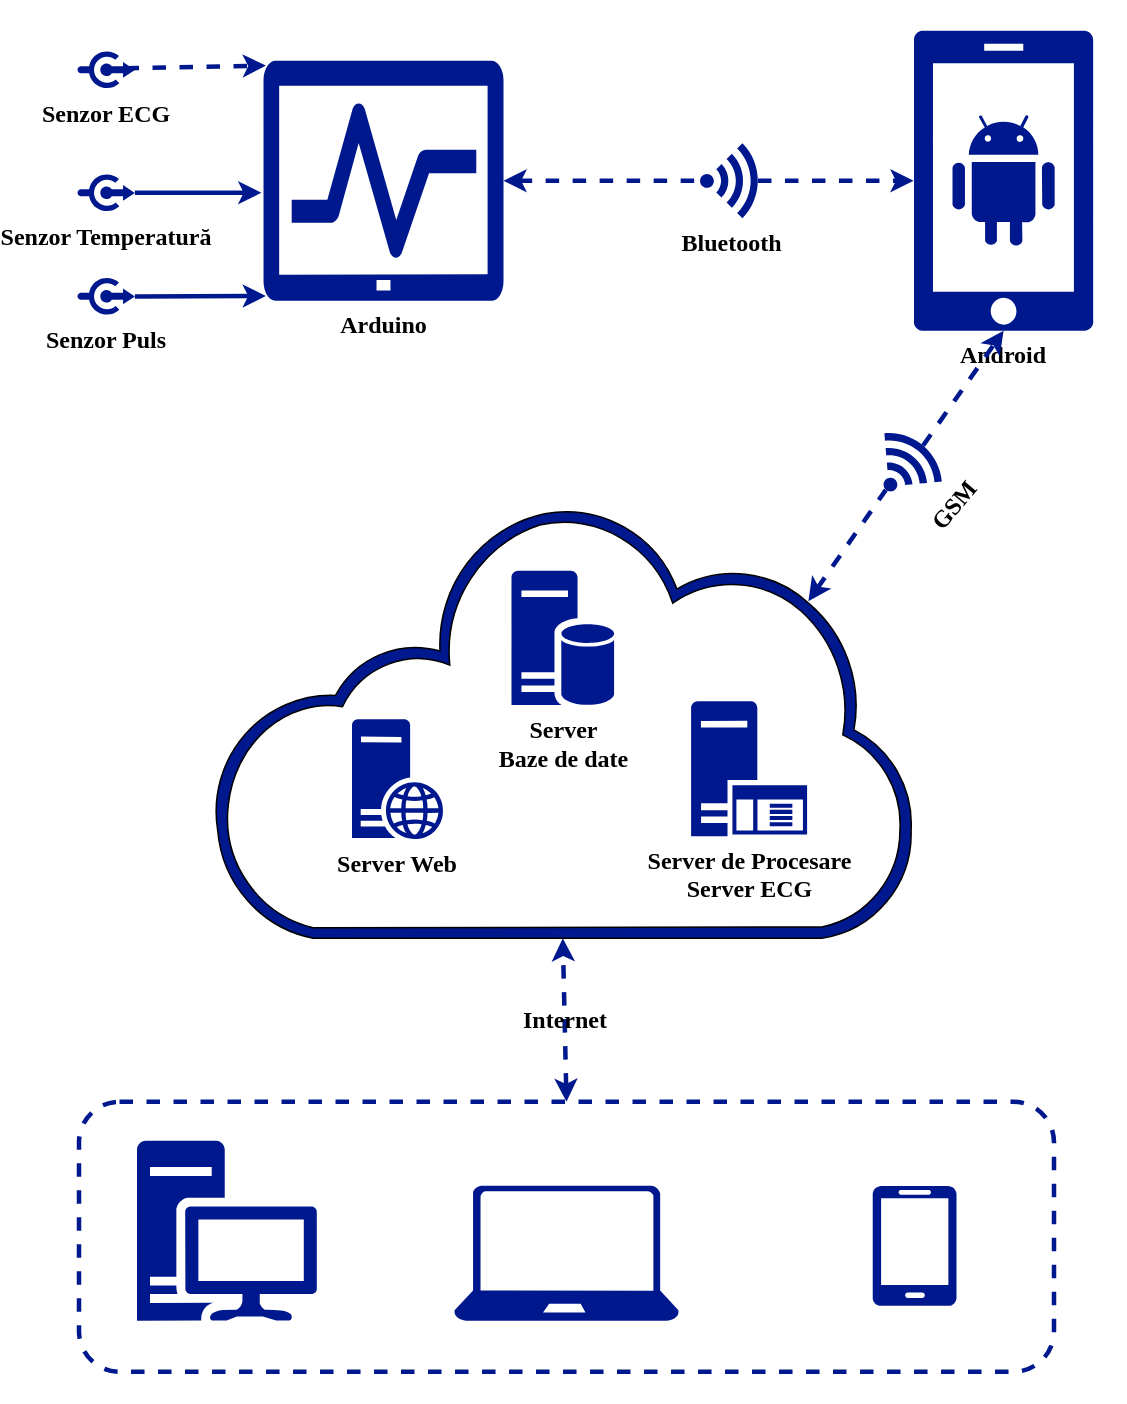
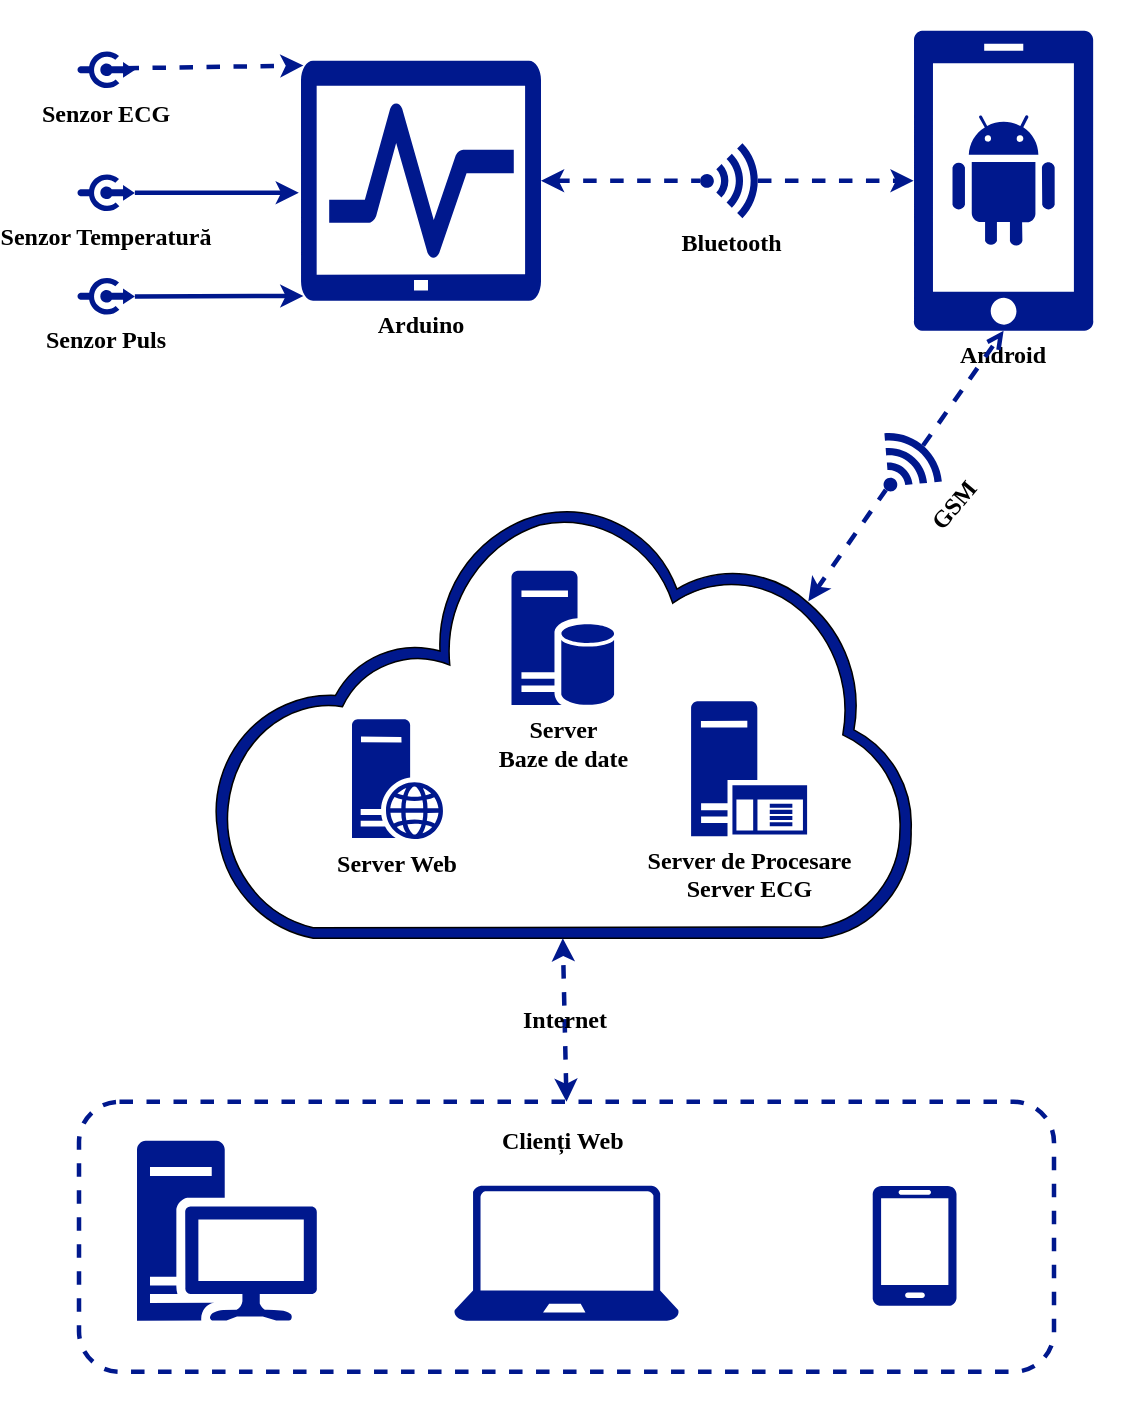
(383, 181) -> (421, 181)
(993, 346) -> (995, 343)
none -> (563, 1141)
